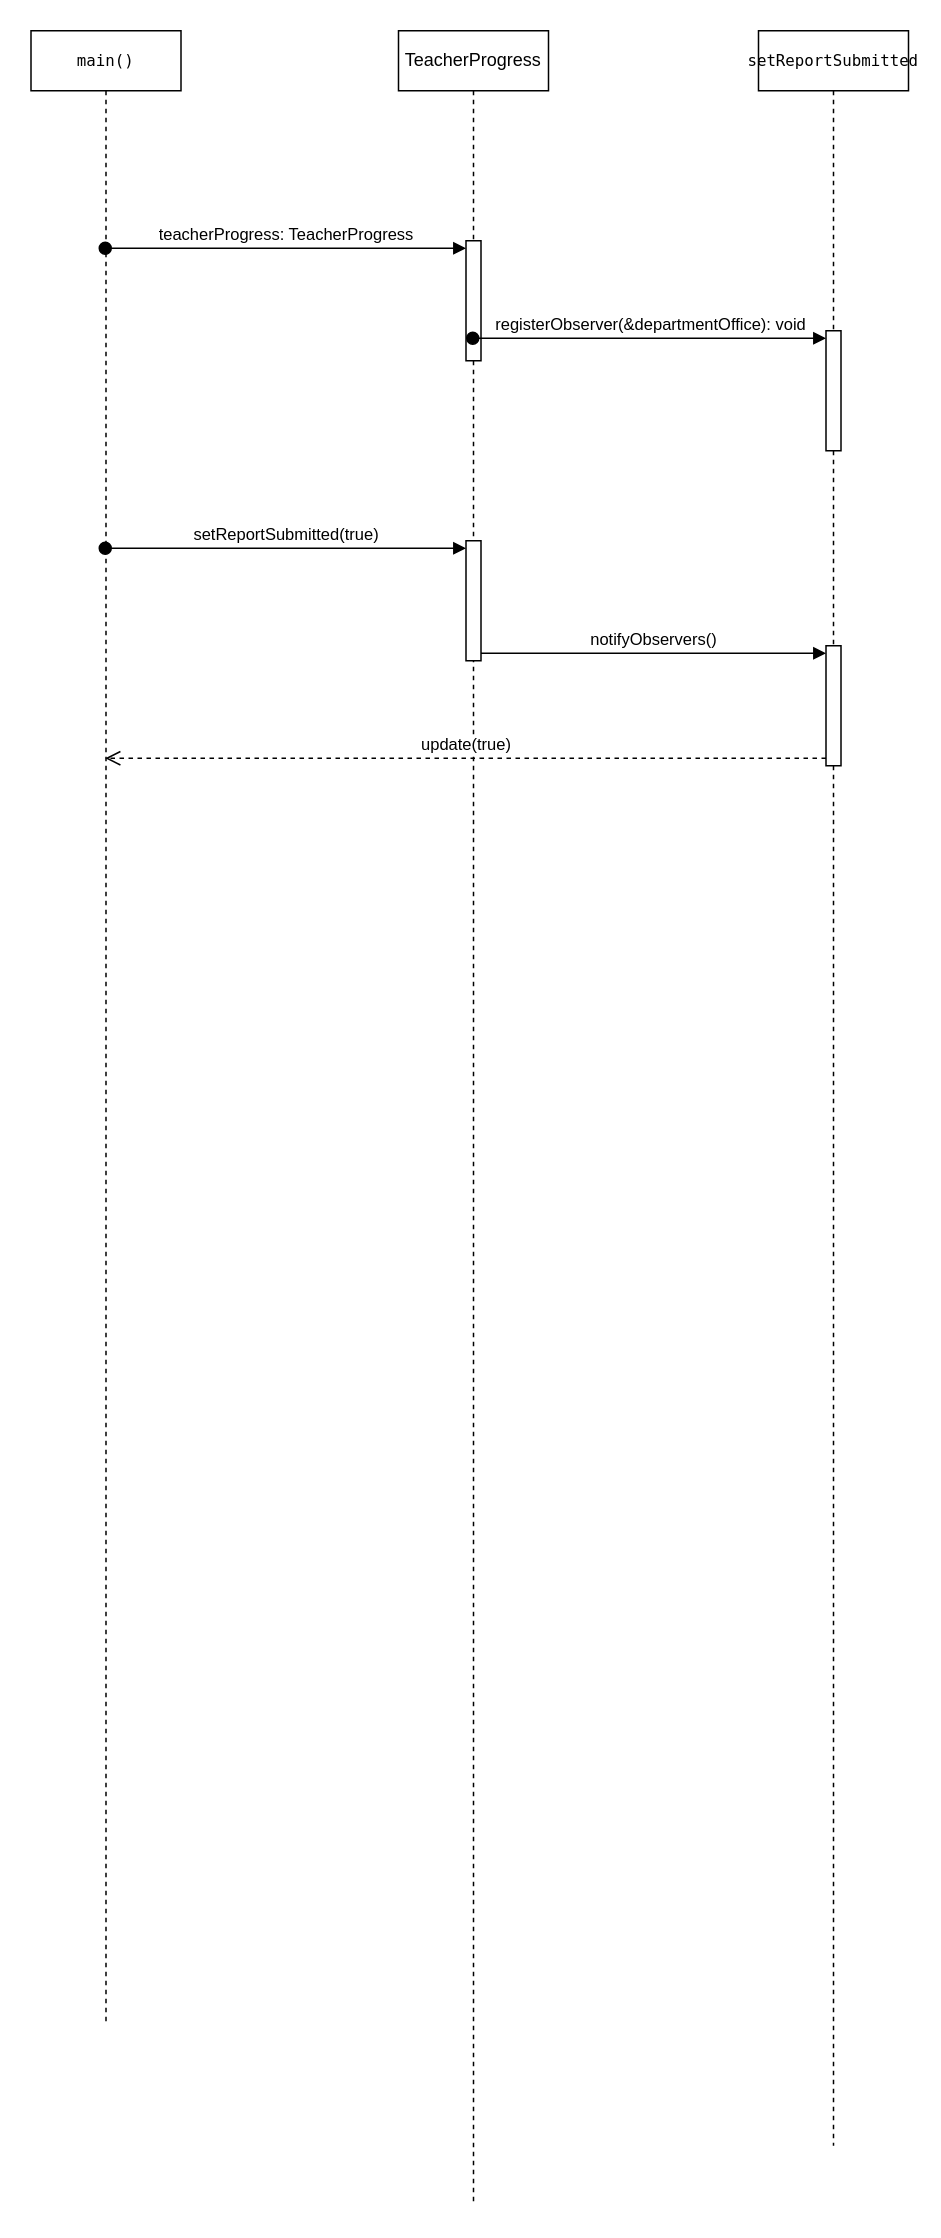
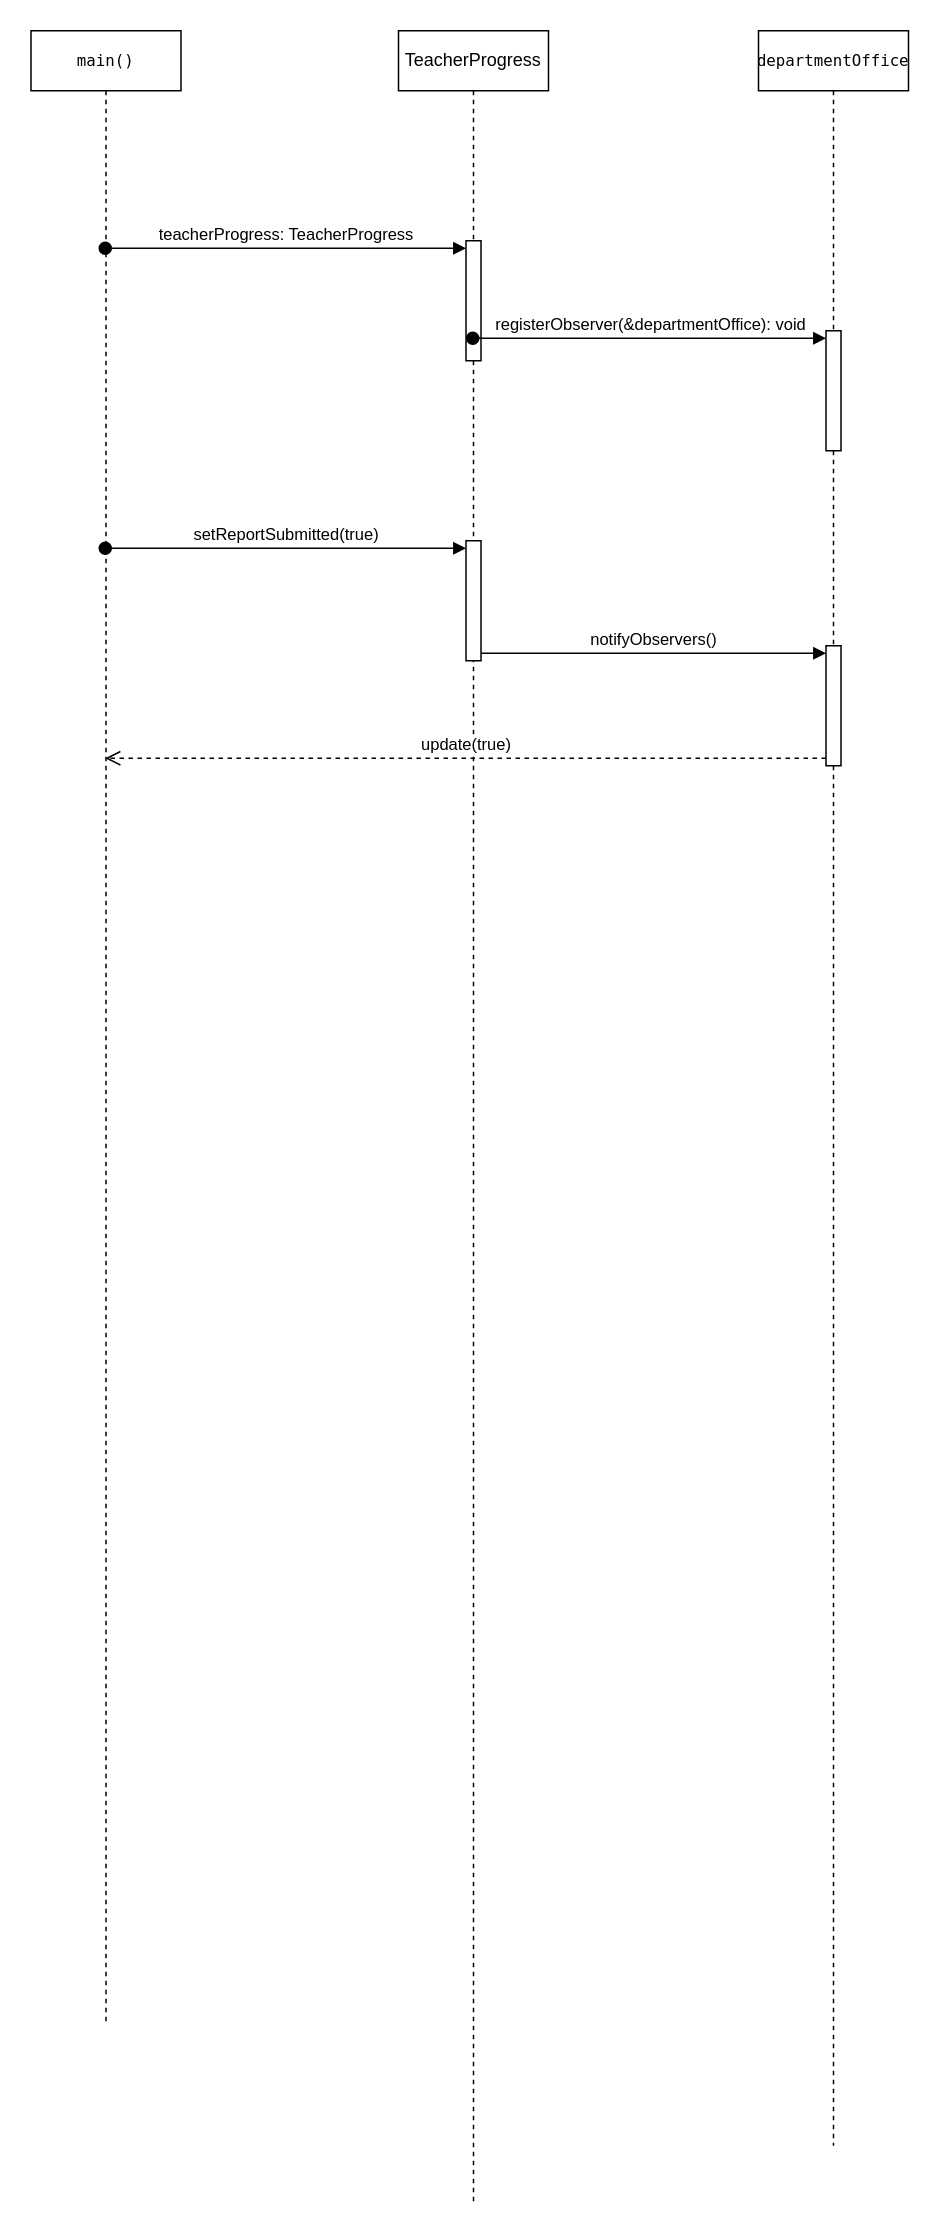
(833, 61) -> (833, 61)
